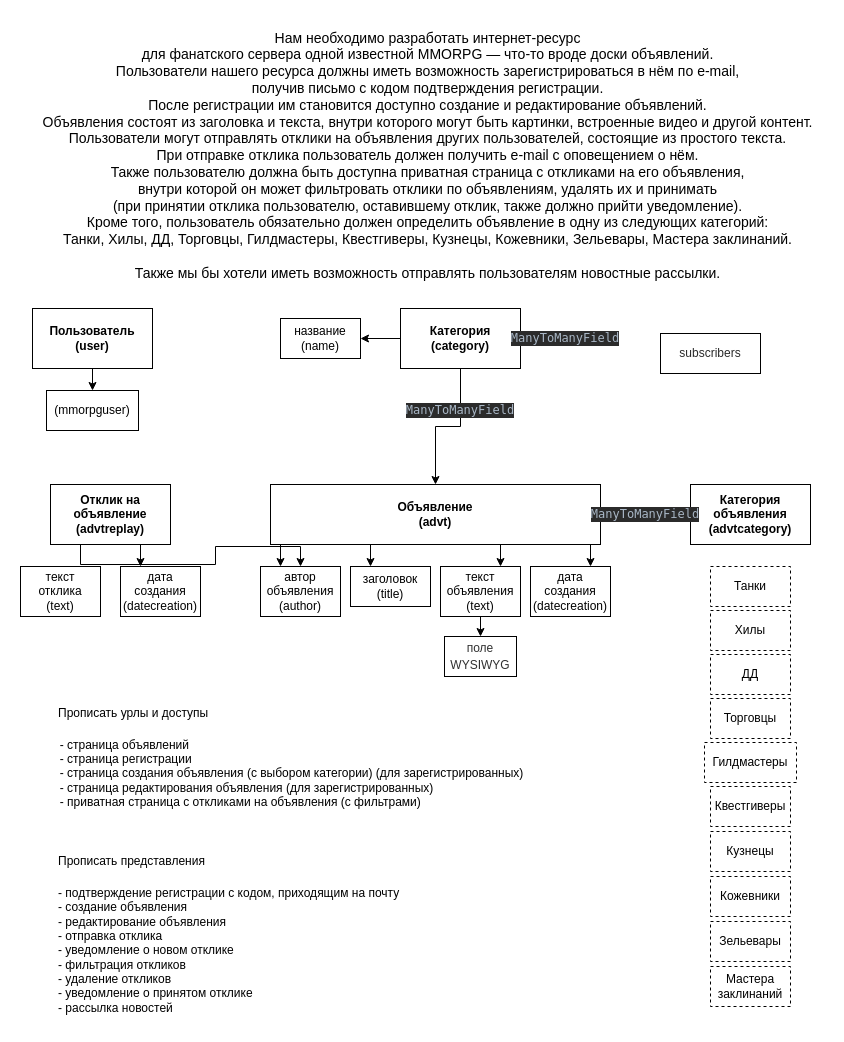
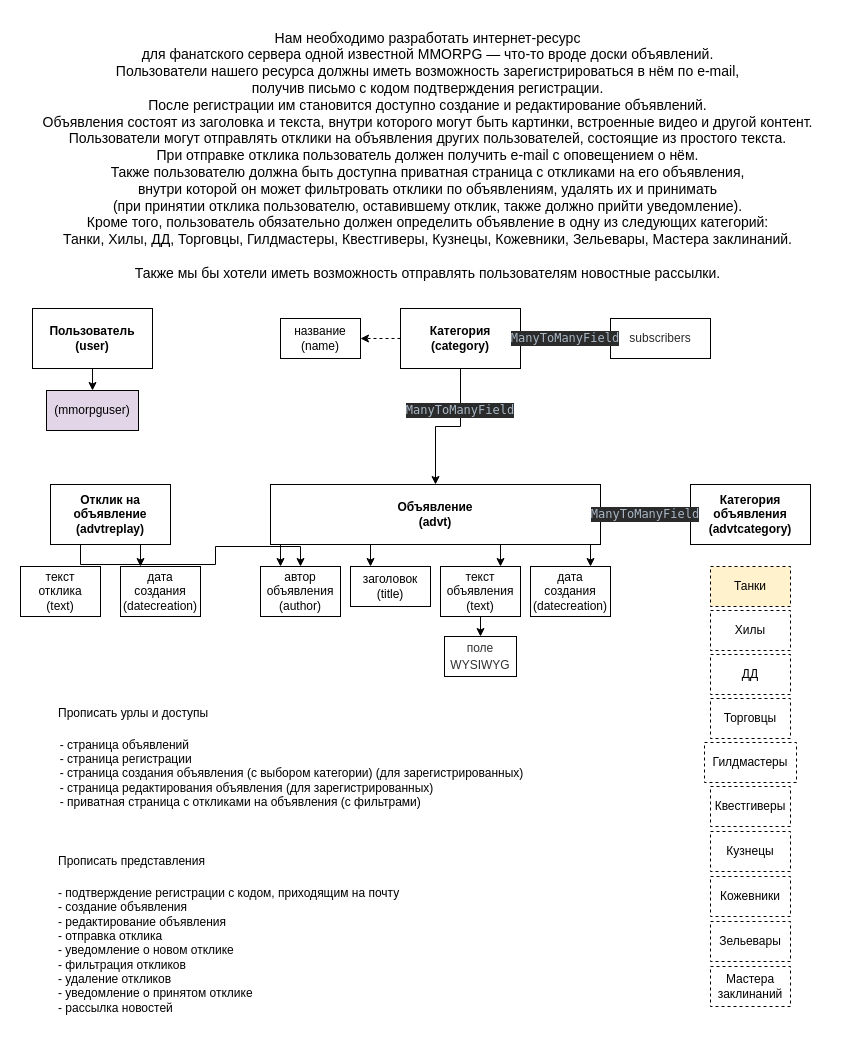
(384, 339) -> (384, 339)
(711, 354) -> (661, 339)
(93, 411) -> (93, 411)
(751, 587) -> (751, 587)
